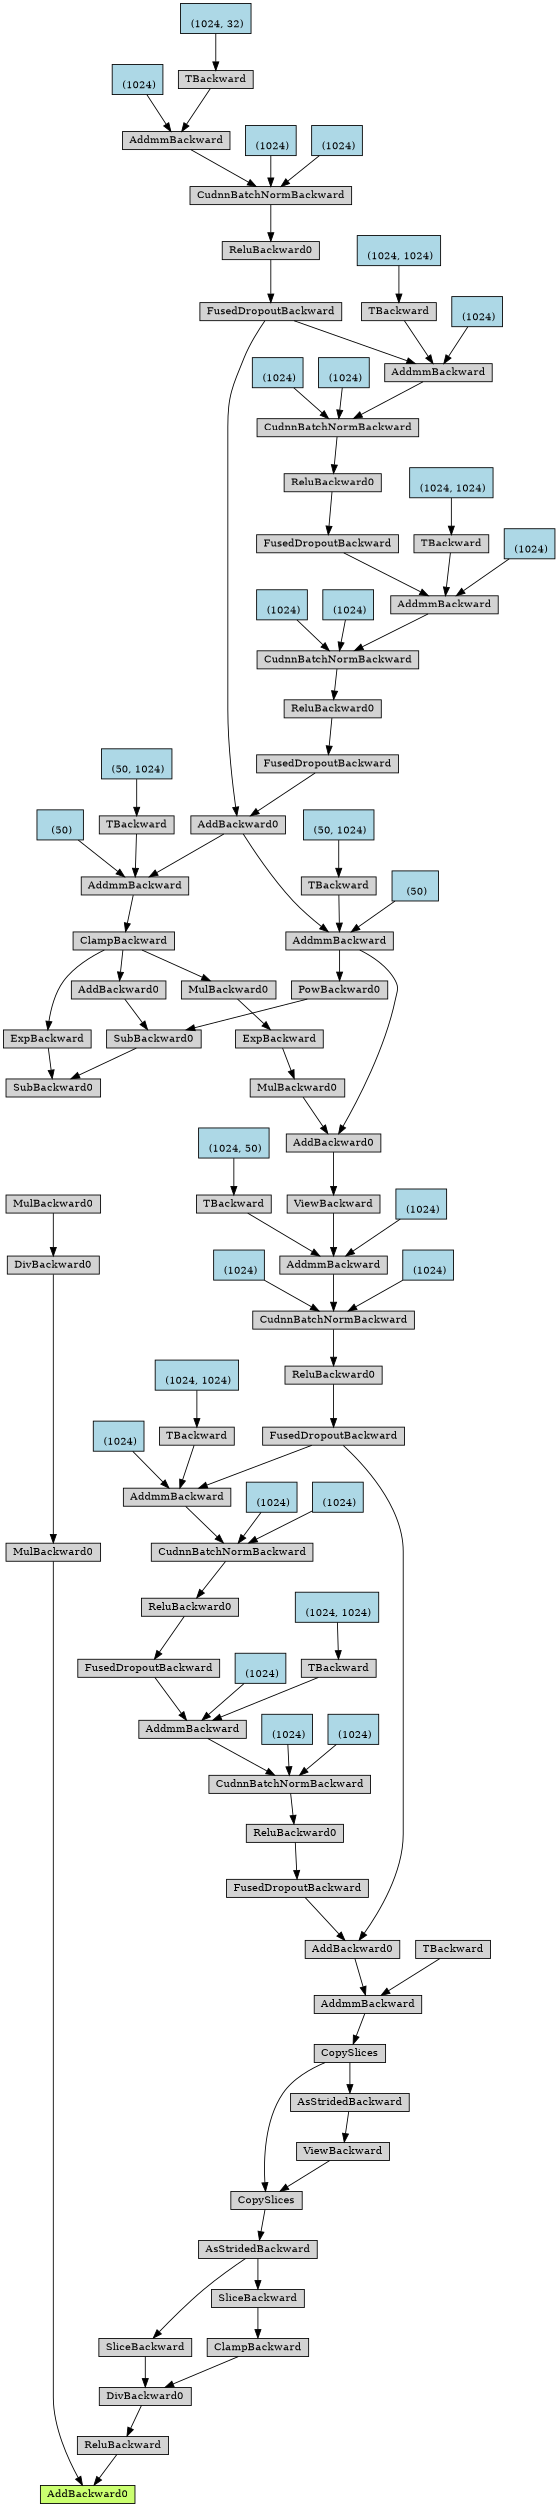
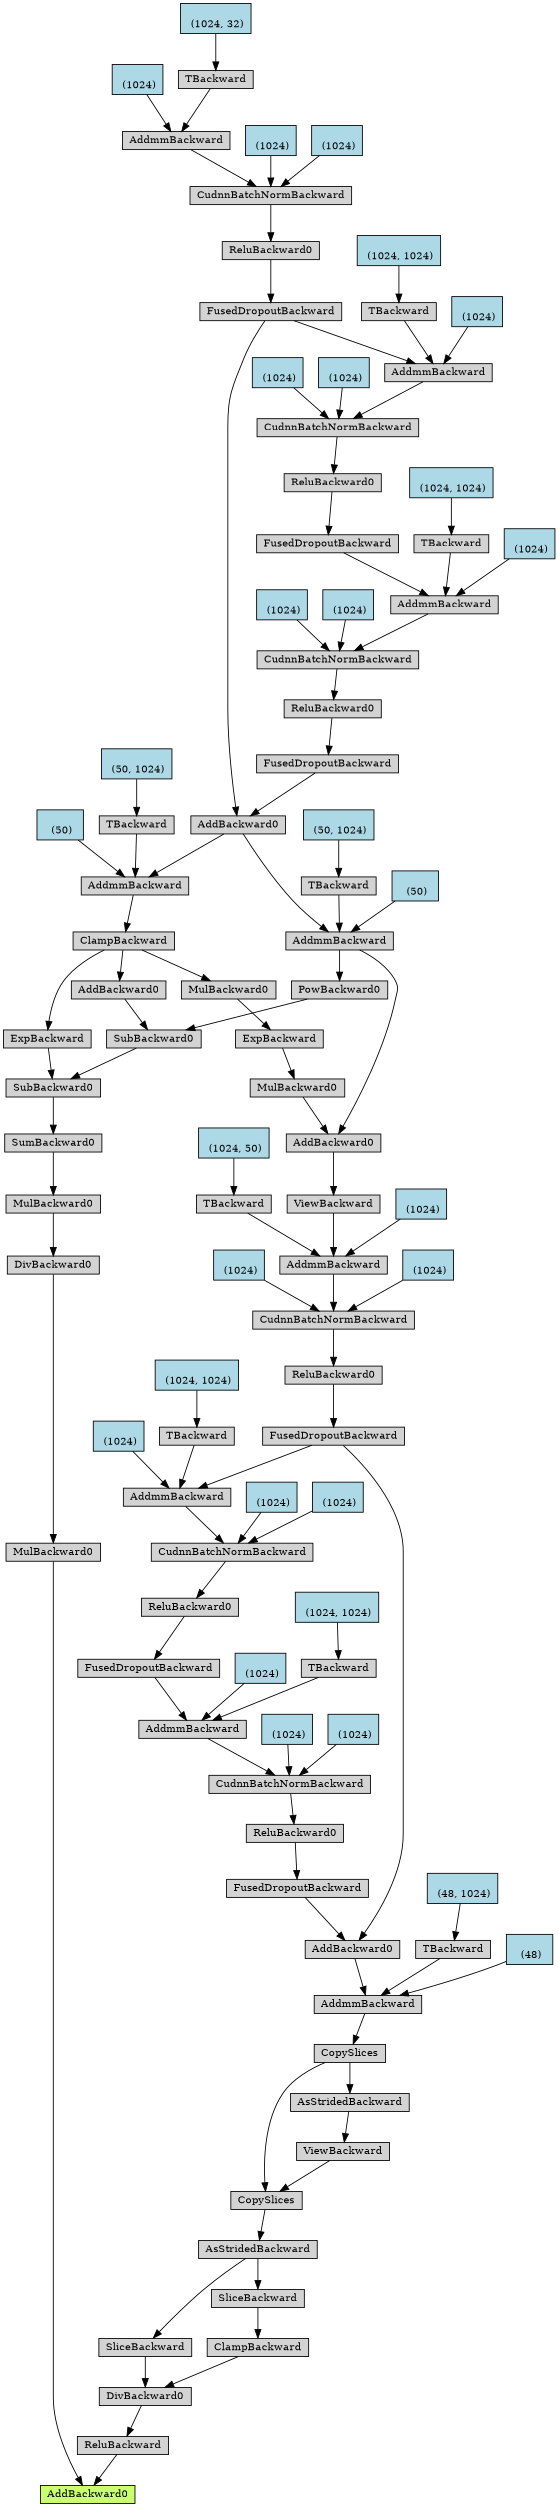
none -> (53, 1143)
none -> (463, 1888)
none -> (530, 1949)
